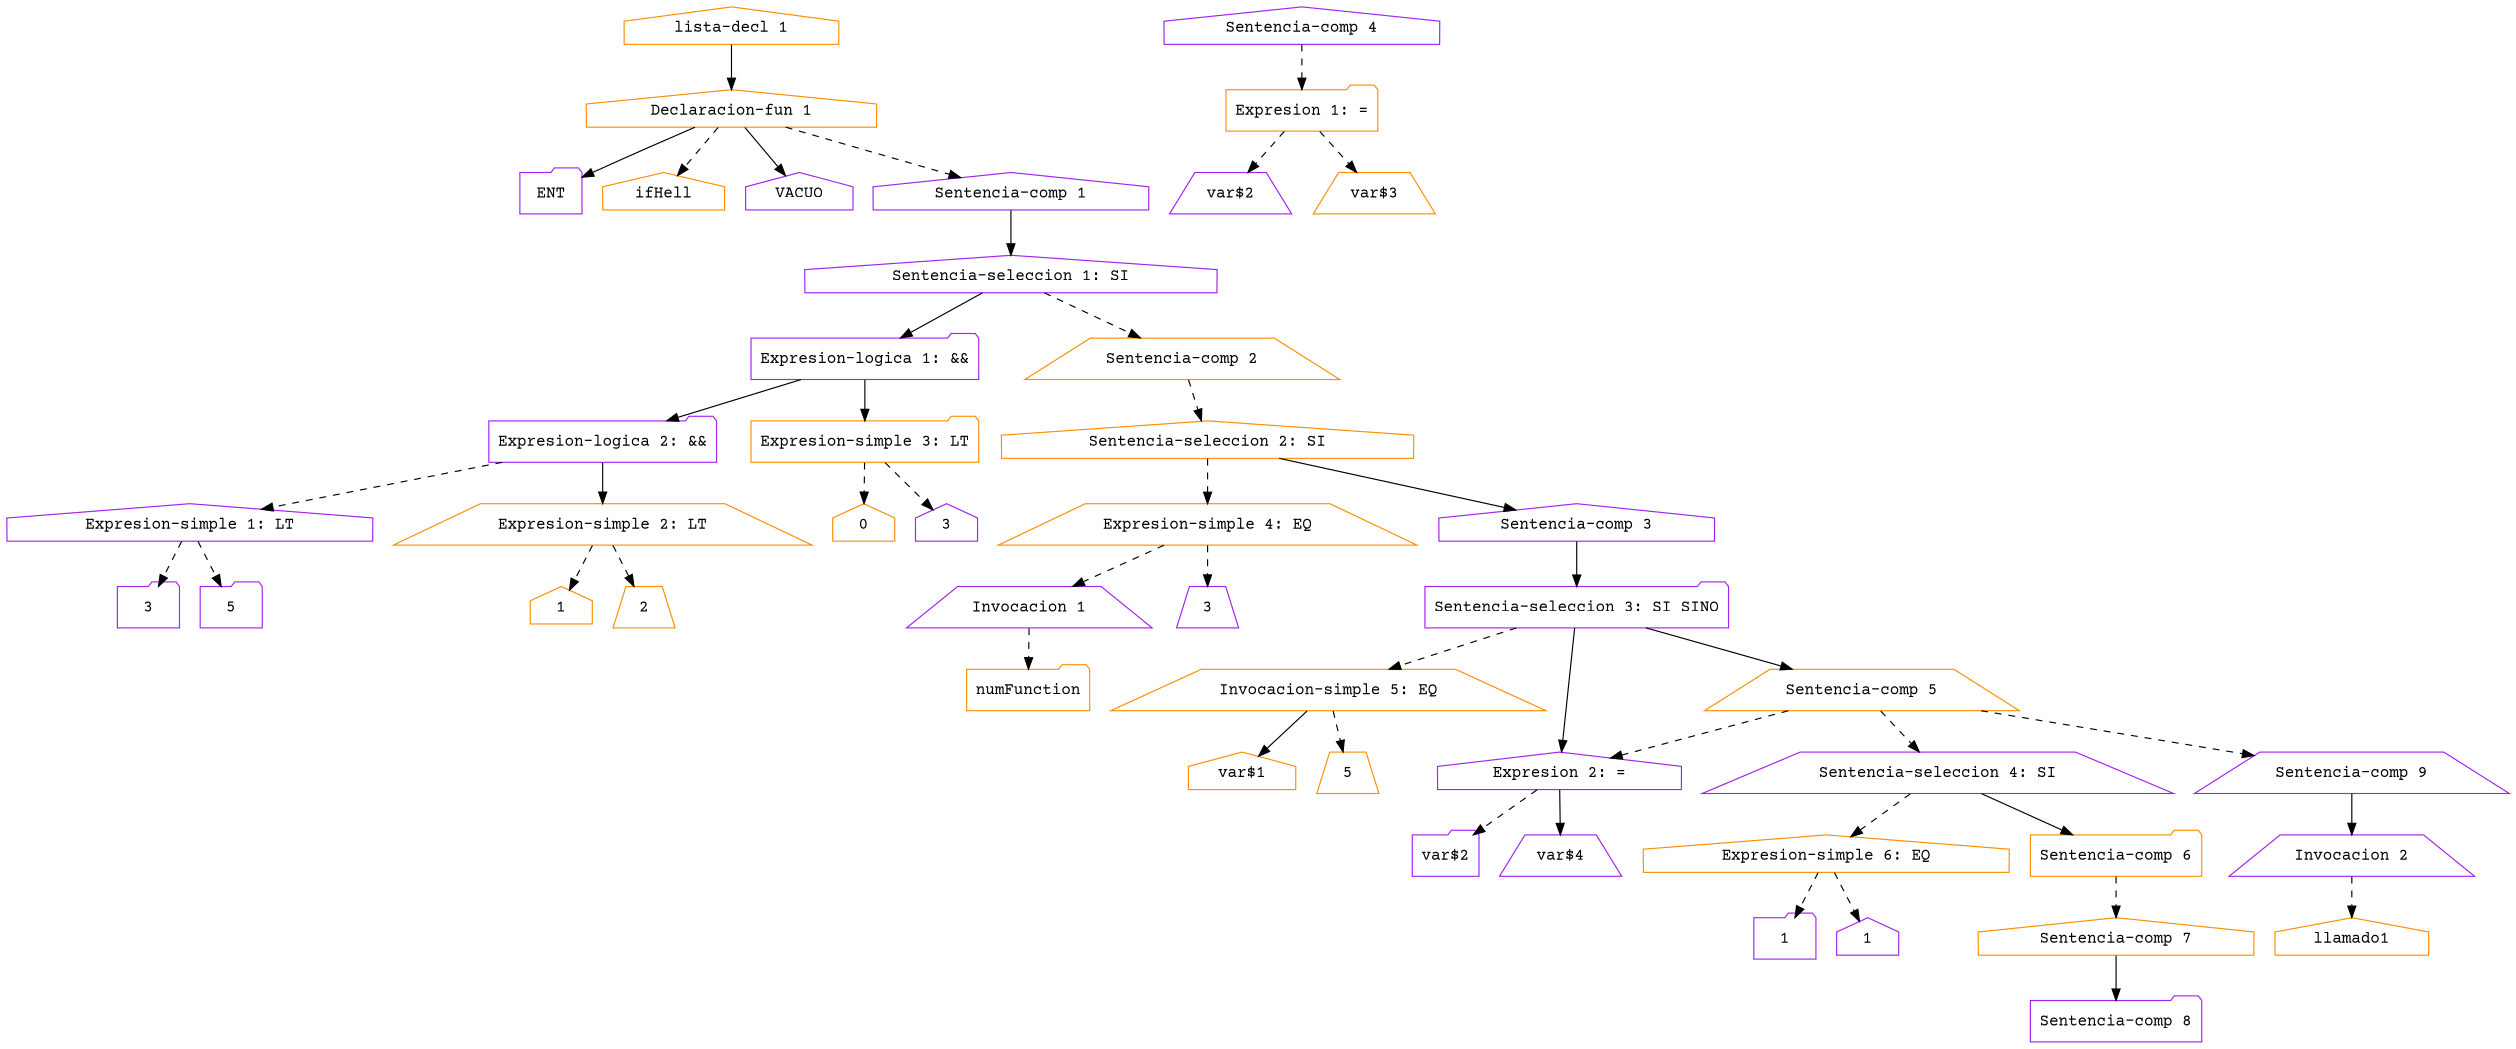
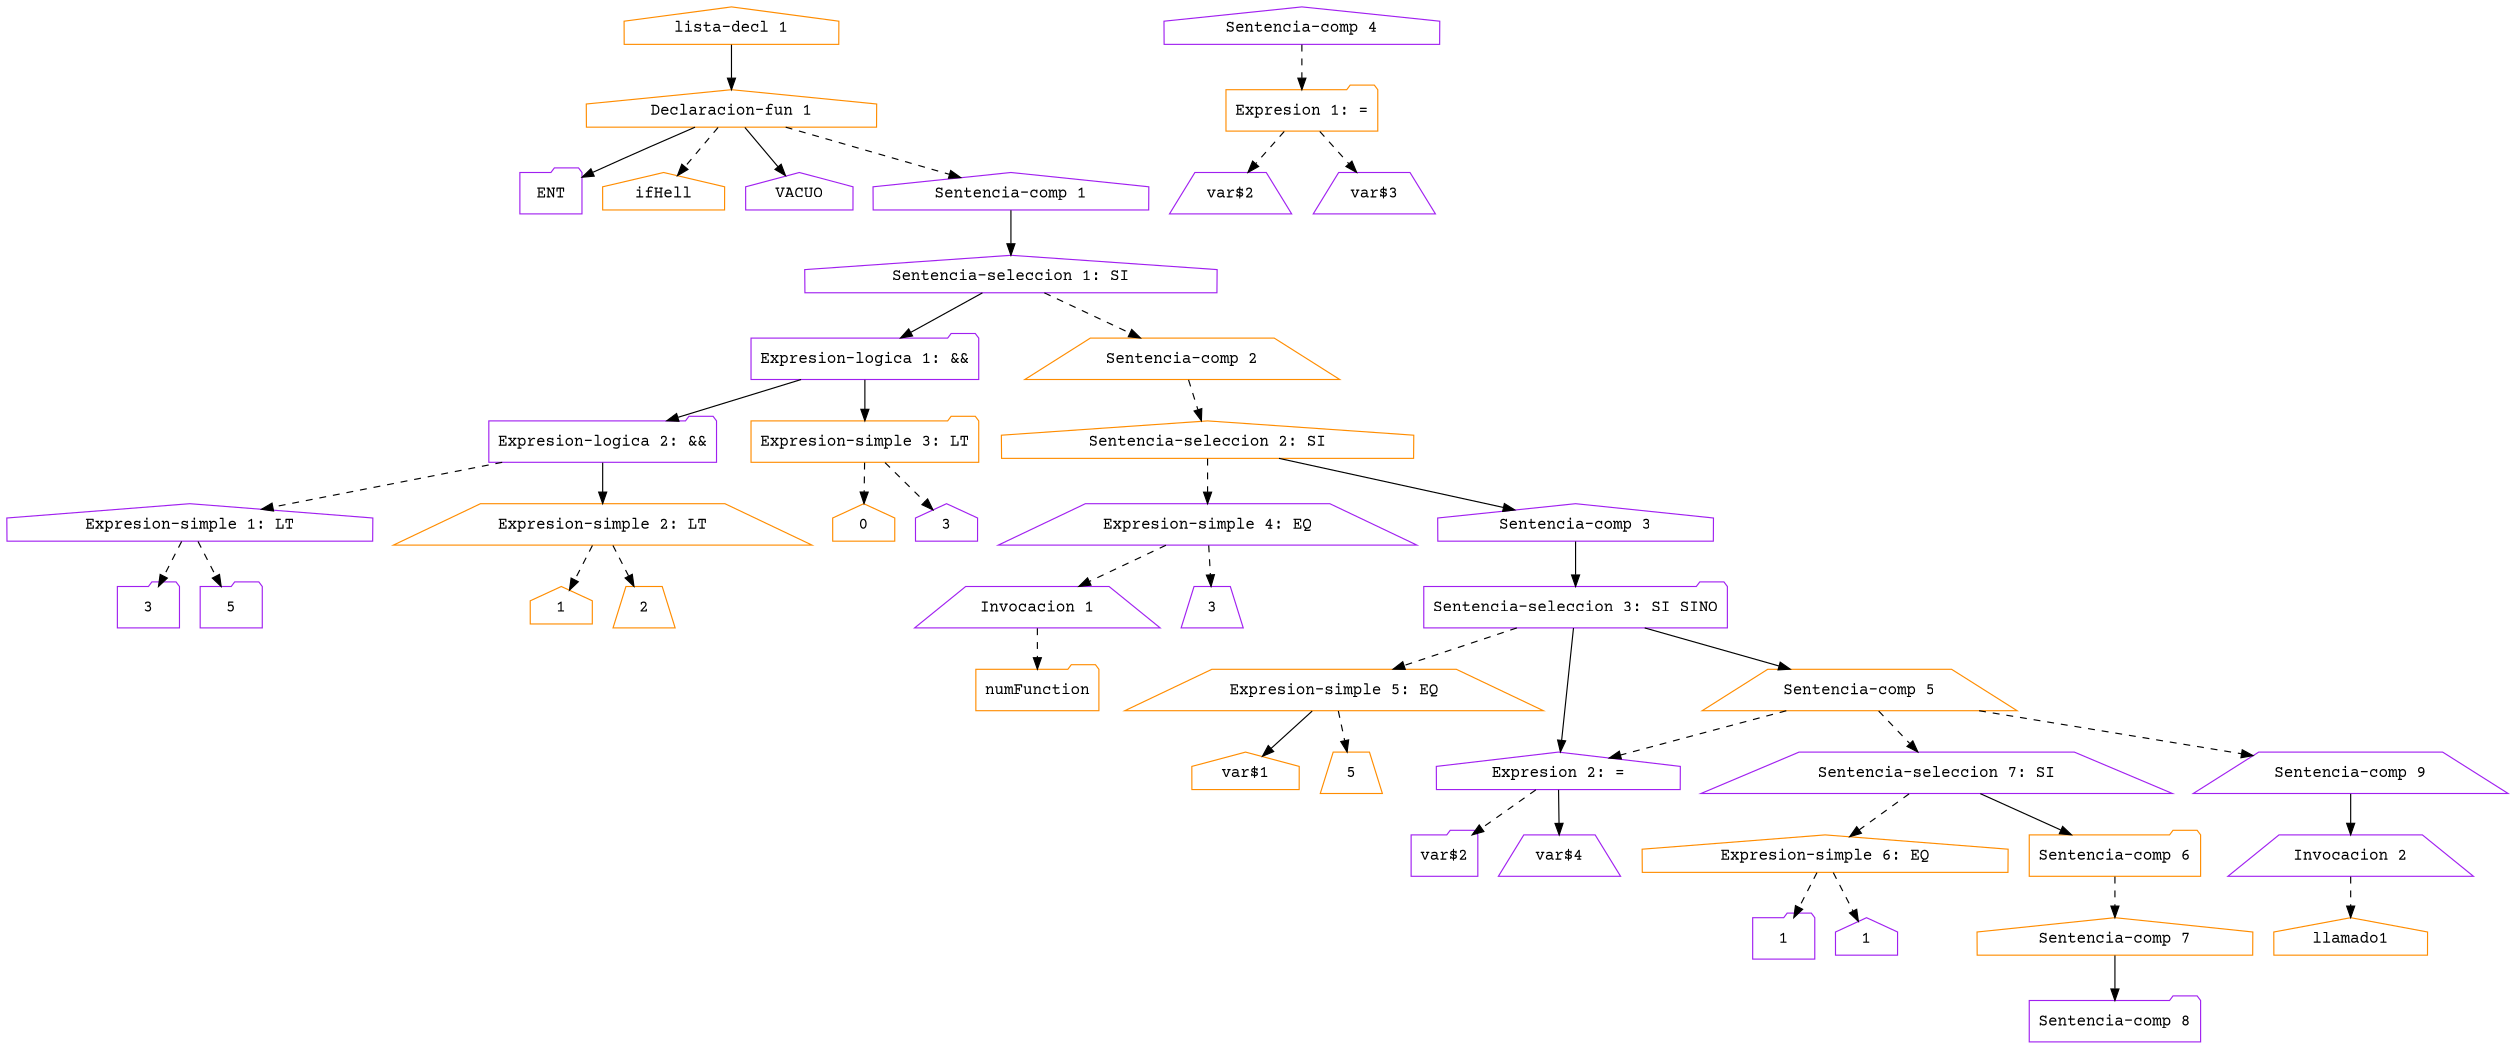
(1374, 193) -> (1374, 193)
(1208, 524) -> (1208, 524)
(1328, 690) -> (1334, 690)
(1938, 773) -> (1937, 773)
